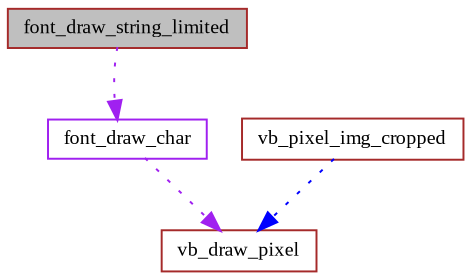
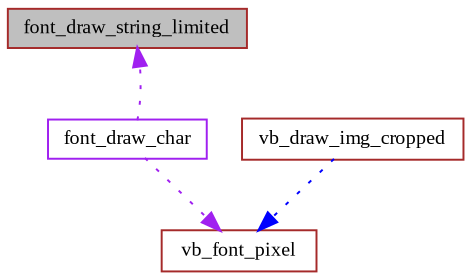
(114, 74) -> (140, 94)
(353, 139) -> (353, 139)
(239, 251) -> (239, 251)
